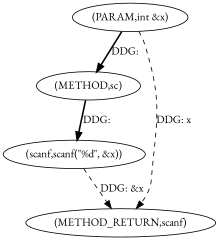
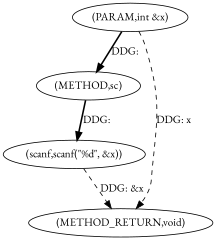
(121, 223) -> (121, 223)
